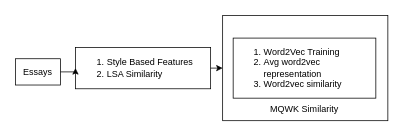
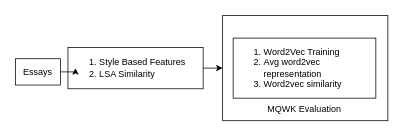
(143, 68) -> (135, 68)
(304, 109) -> (304, 109)
